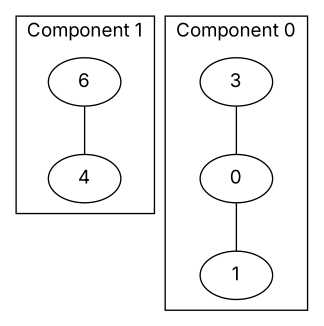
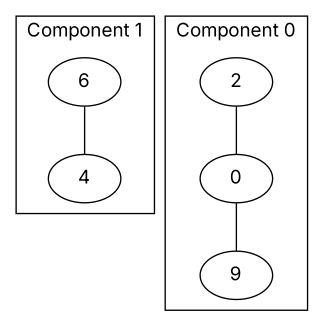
(236, 82) -> (236, 82)
(236, 275) -> (236, 275)
